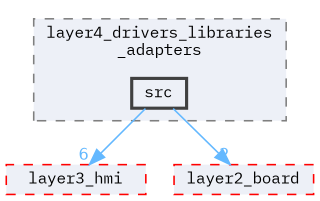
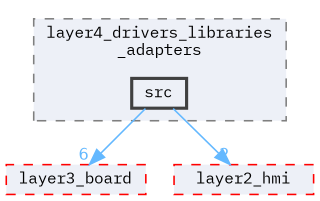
(76, 180) -> (76, 180)
(244, 180) -> (244, 180)
